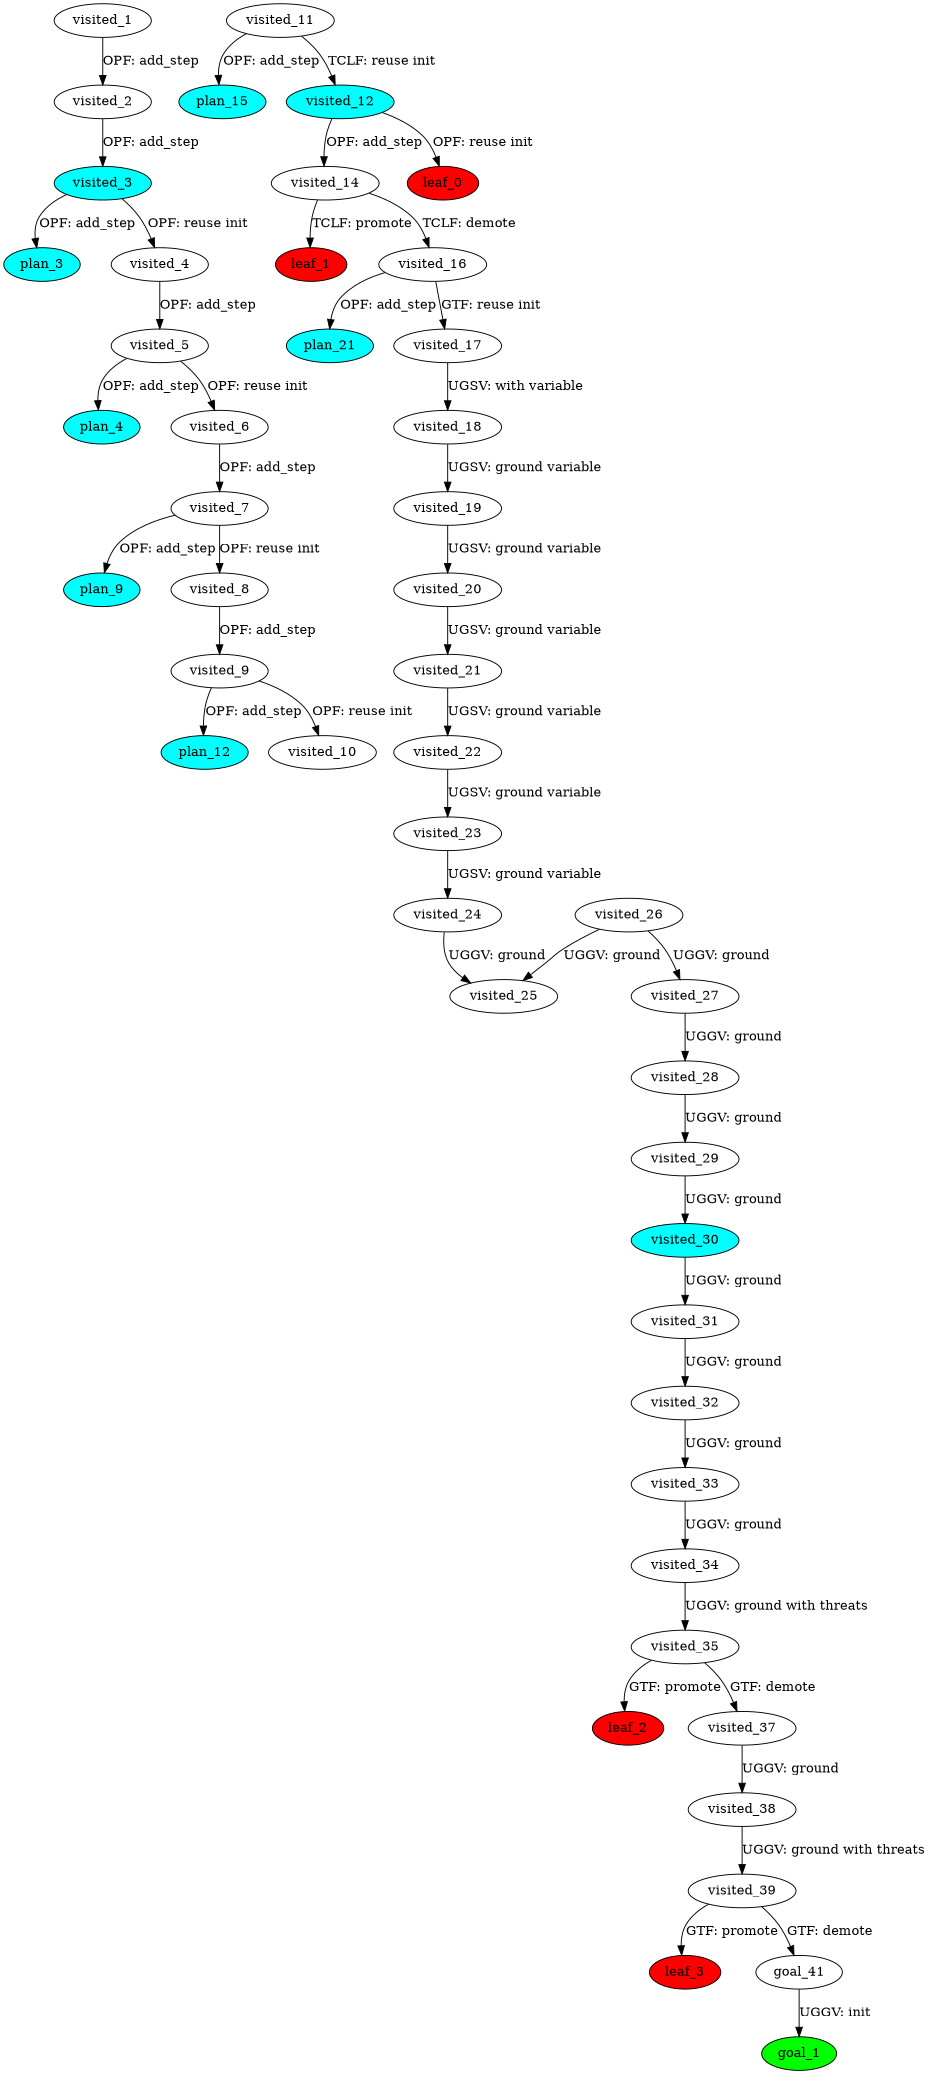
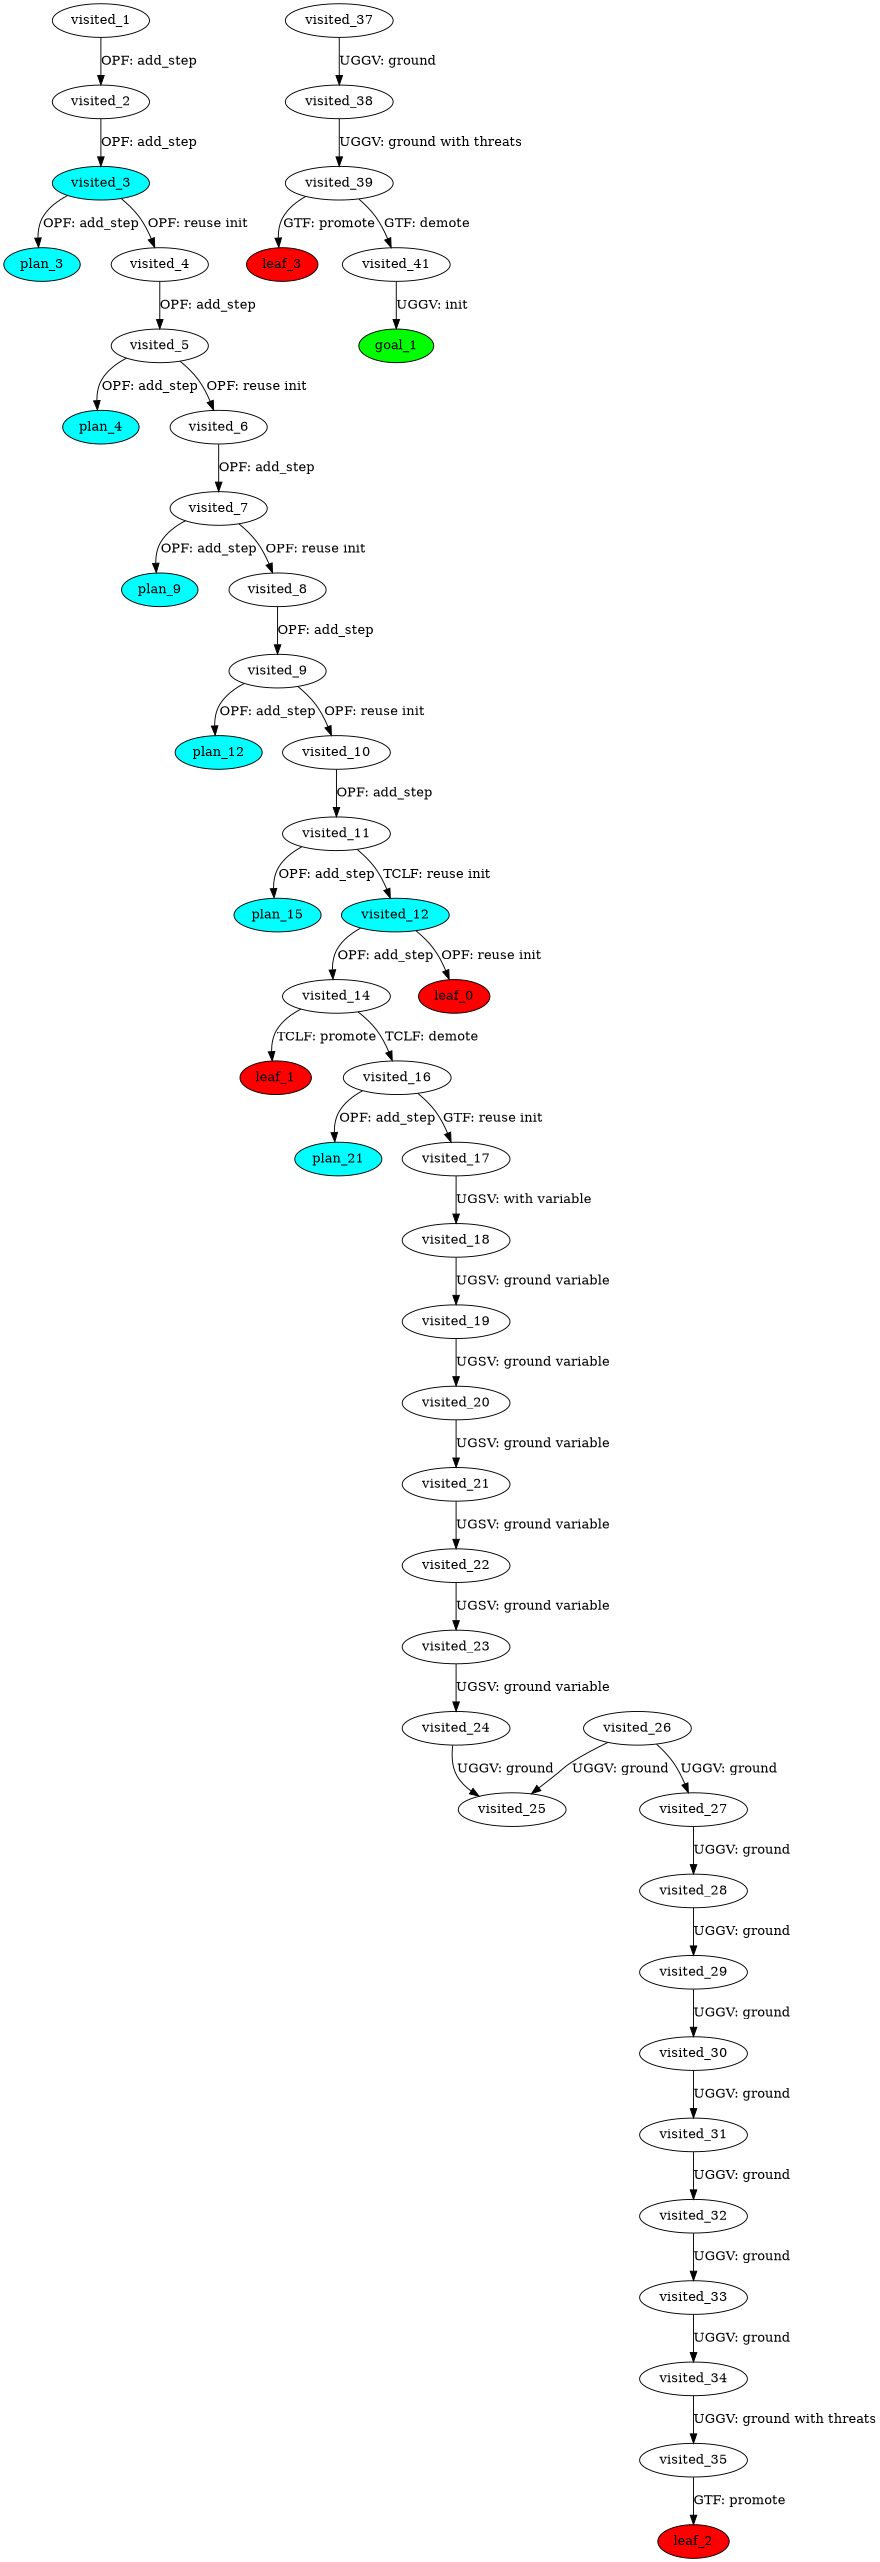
none -> (336, 788)
(685, 1240) -> (694, 2054)
(722, 1681) -> none
(799, 1972) -> (396, 265)
